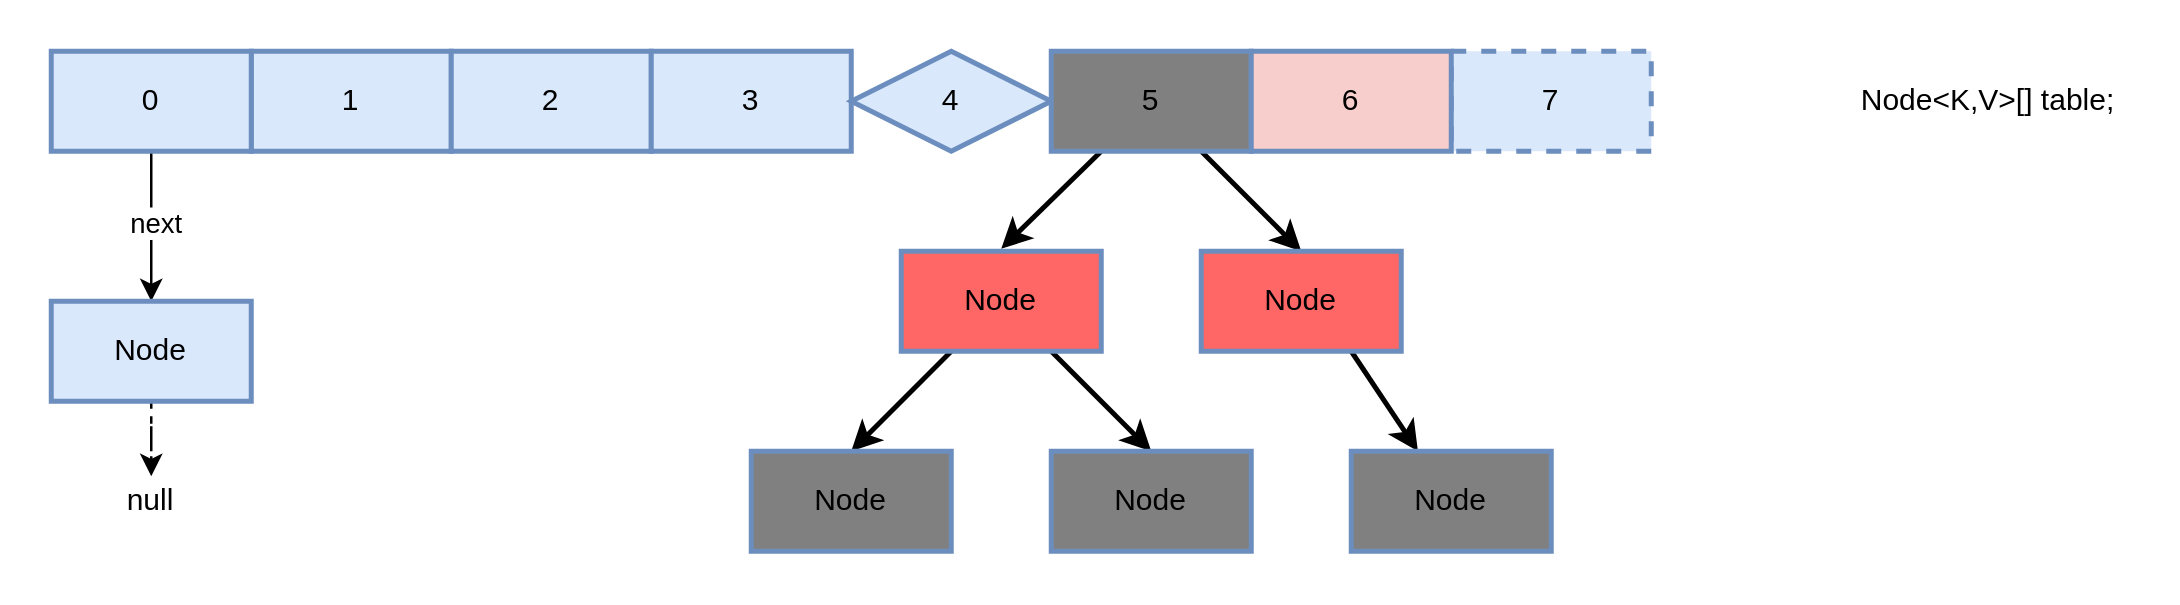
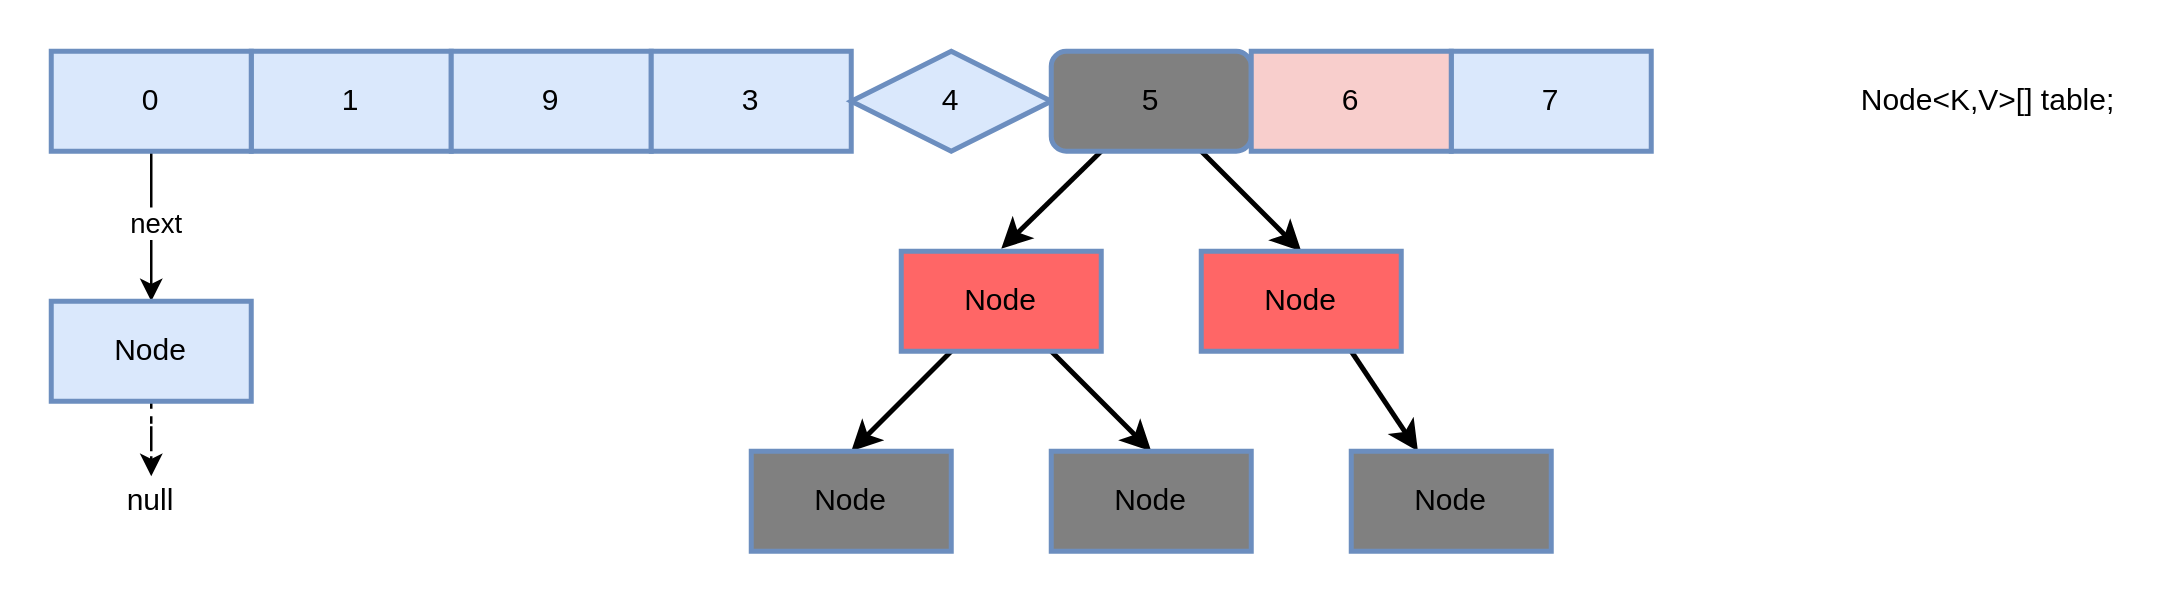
(551, 101) -> (551, 101)
(1151, 101) -> (1151, 101)
(1551, 101) -> (1551, 101)
